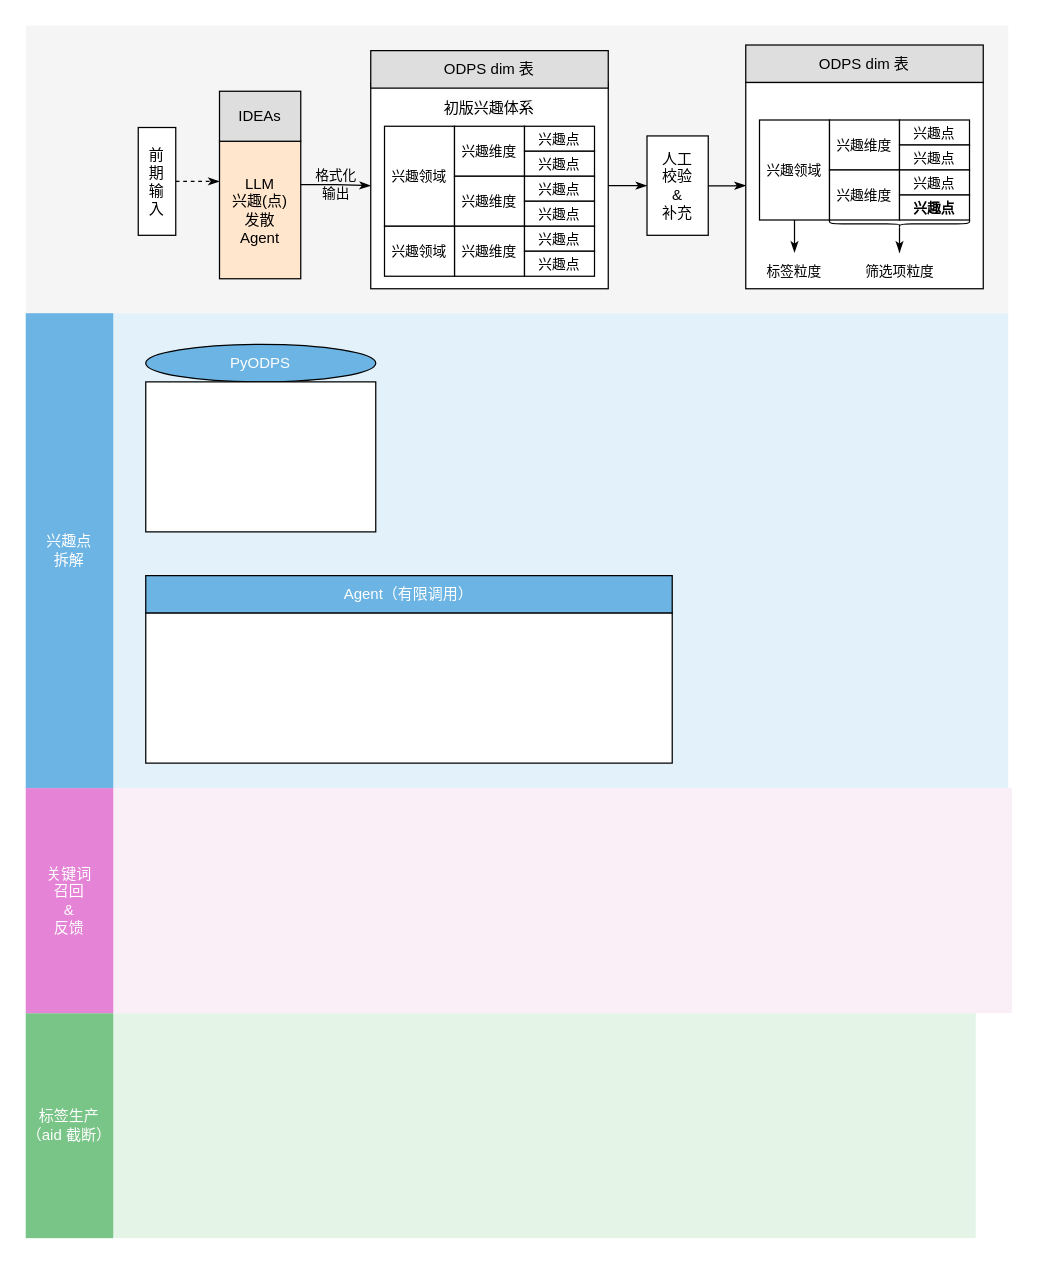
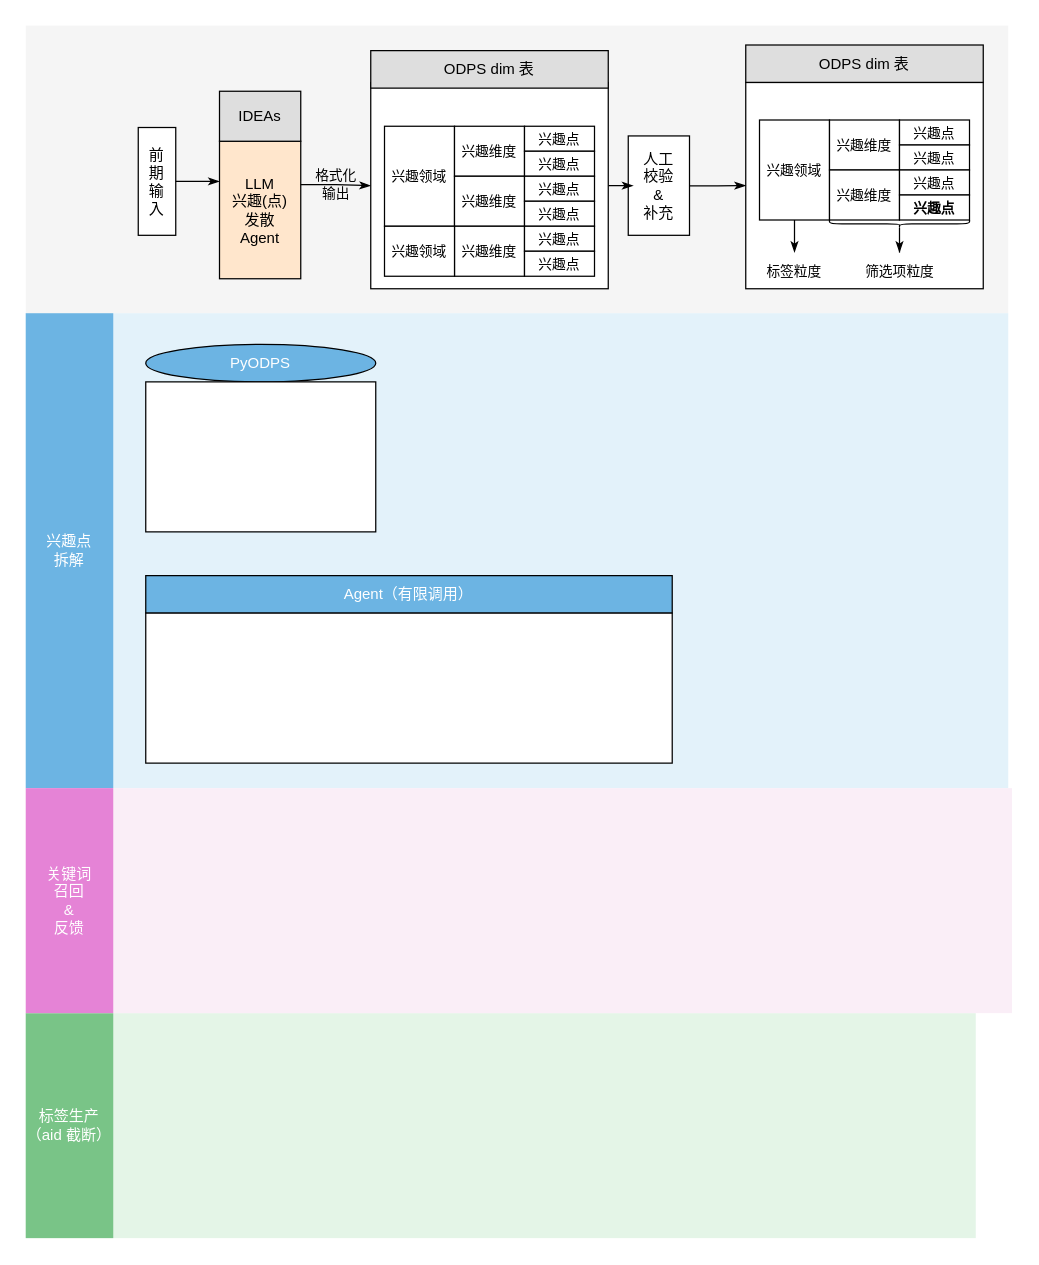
(489, 108) -> none
(194, 181) -> (194, 181)
(678, 186) -> (659, 186)
